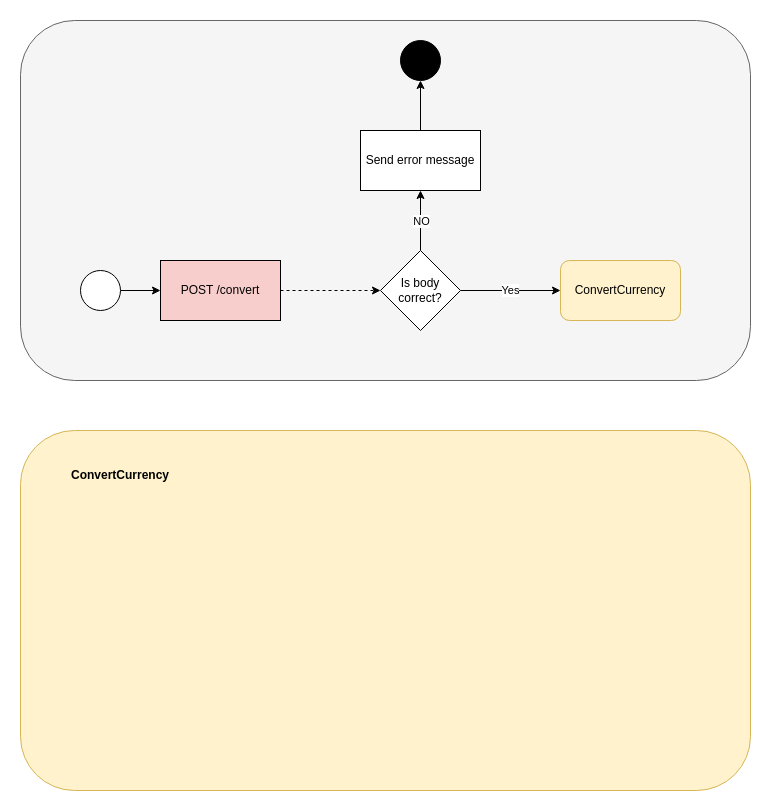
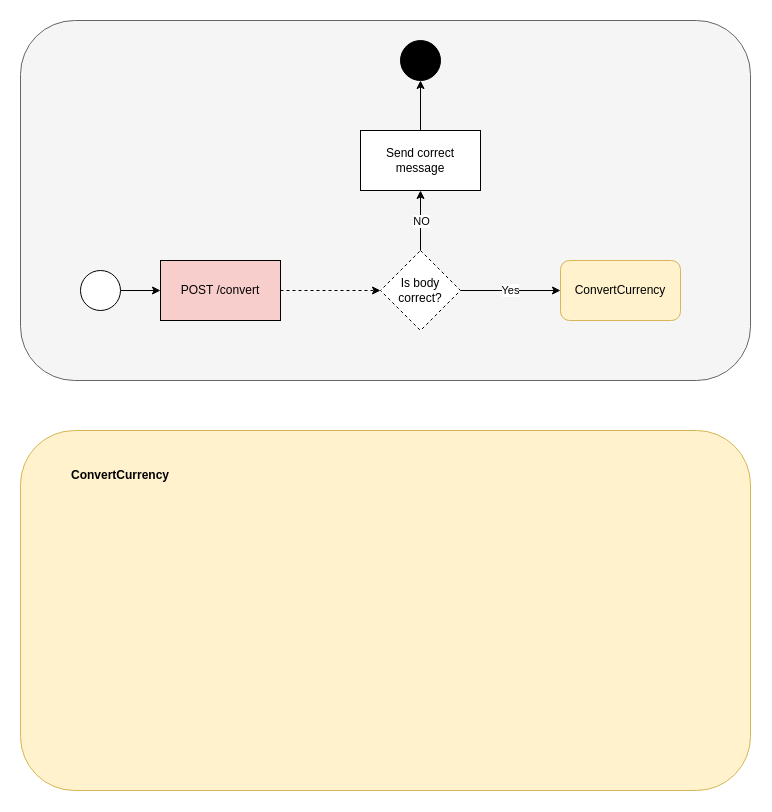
(421, 161) -> (421, 161)
(421, 291) -> (421, 291)
